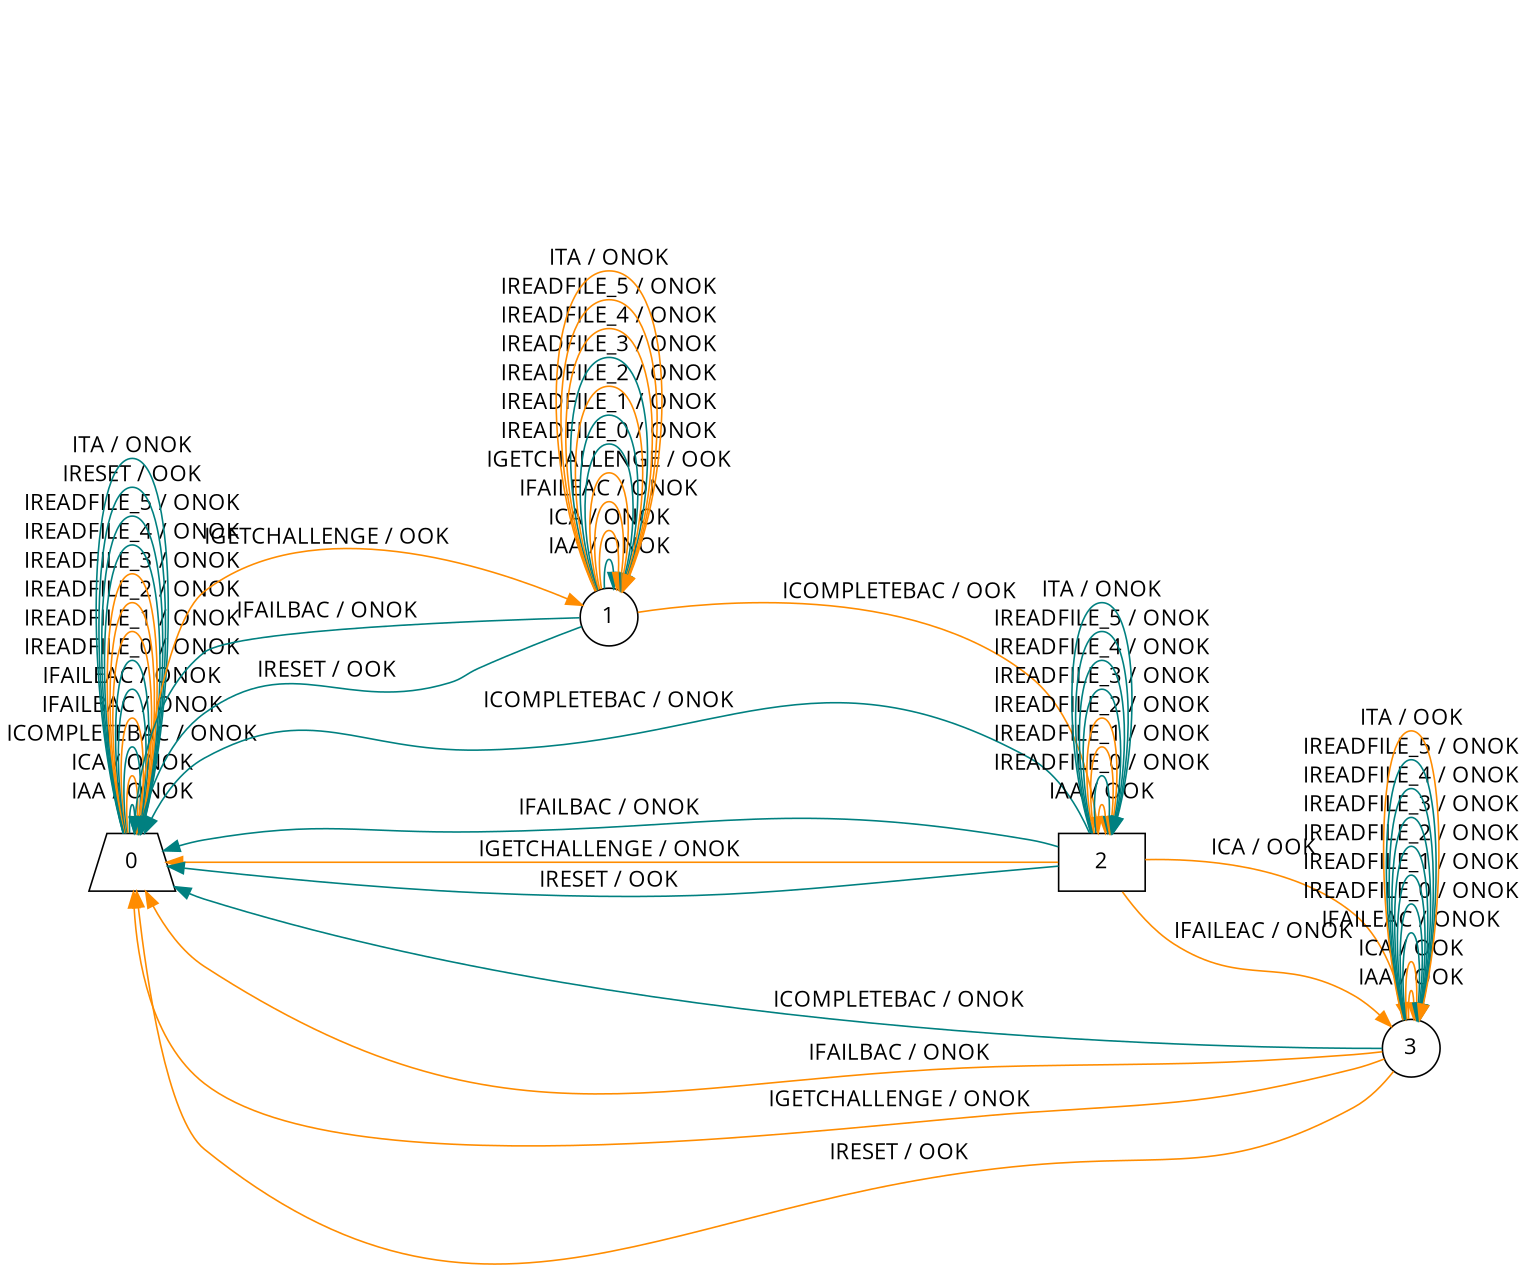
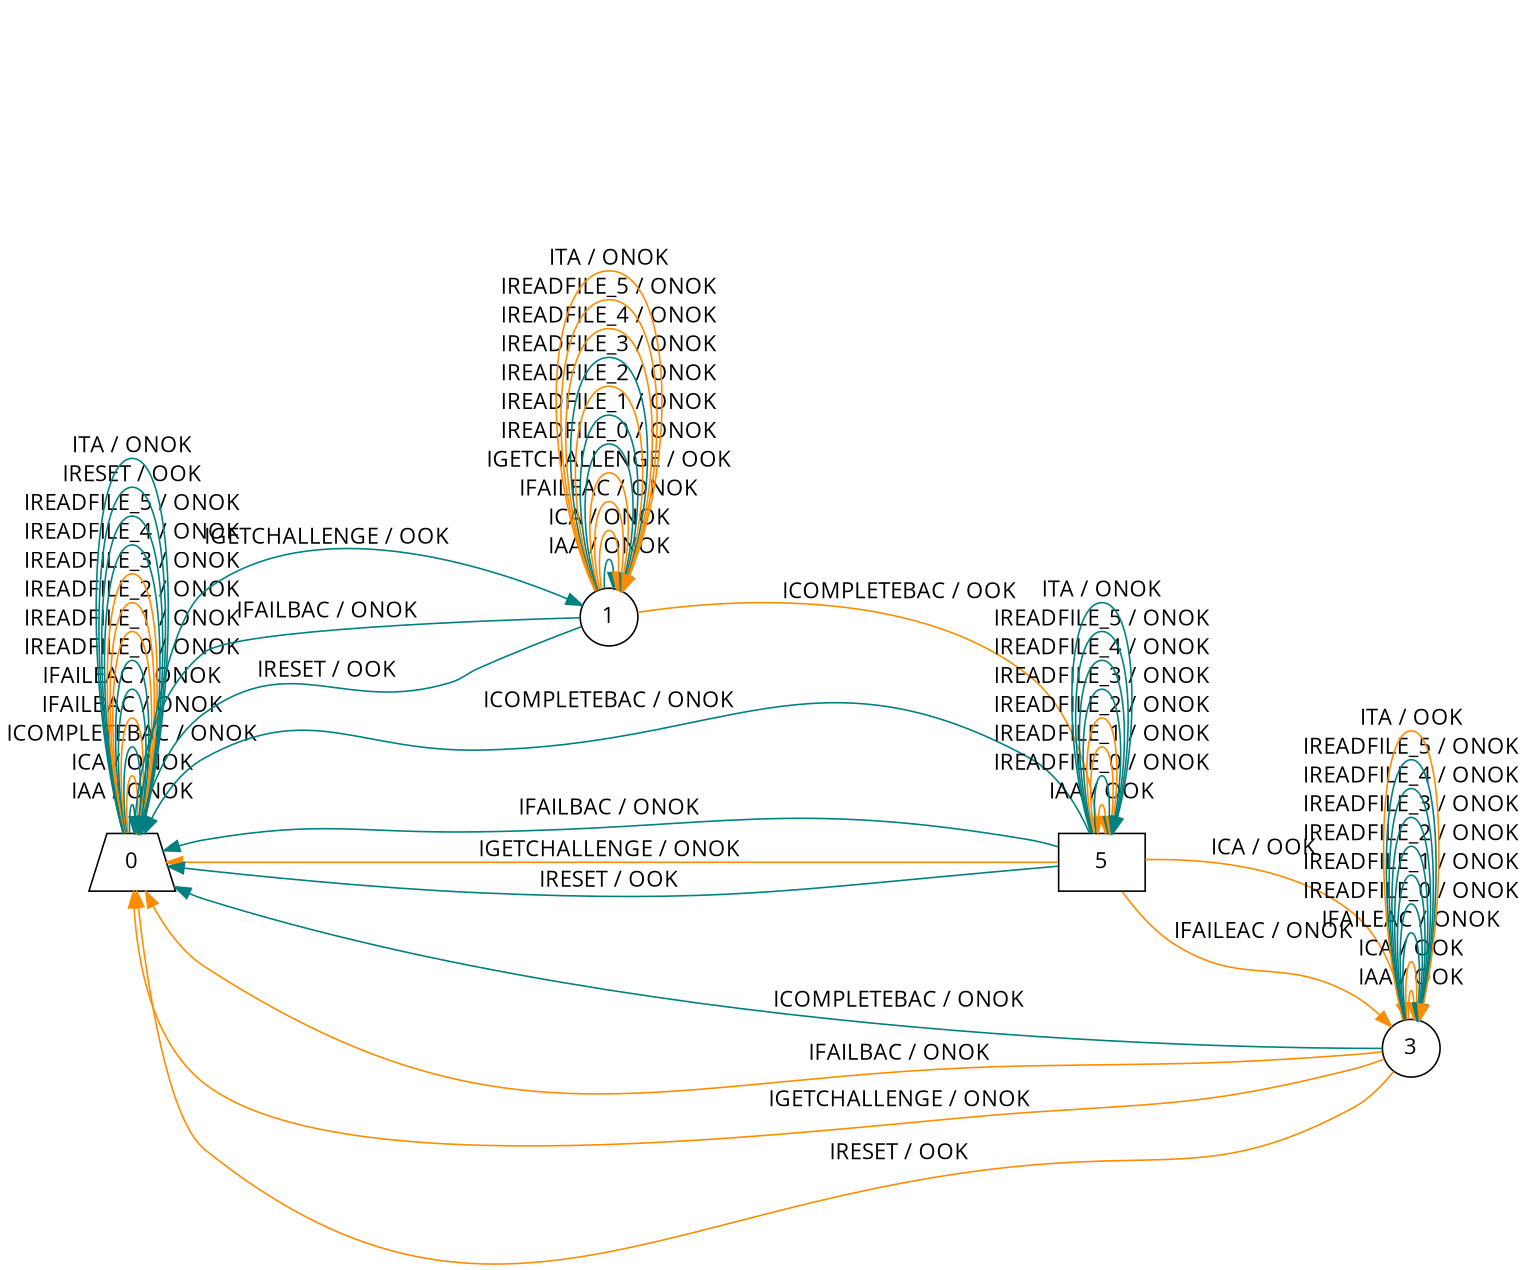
(260, 563) -> (260, 563)
(1102, 862) -> (1102, 862)
